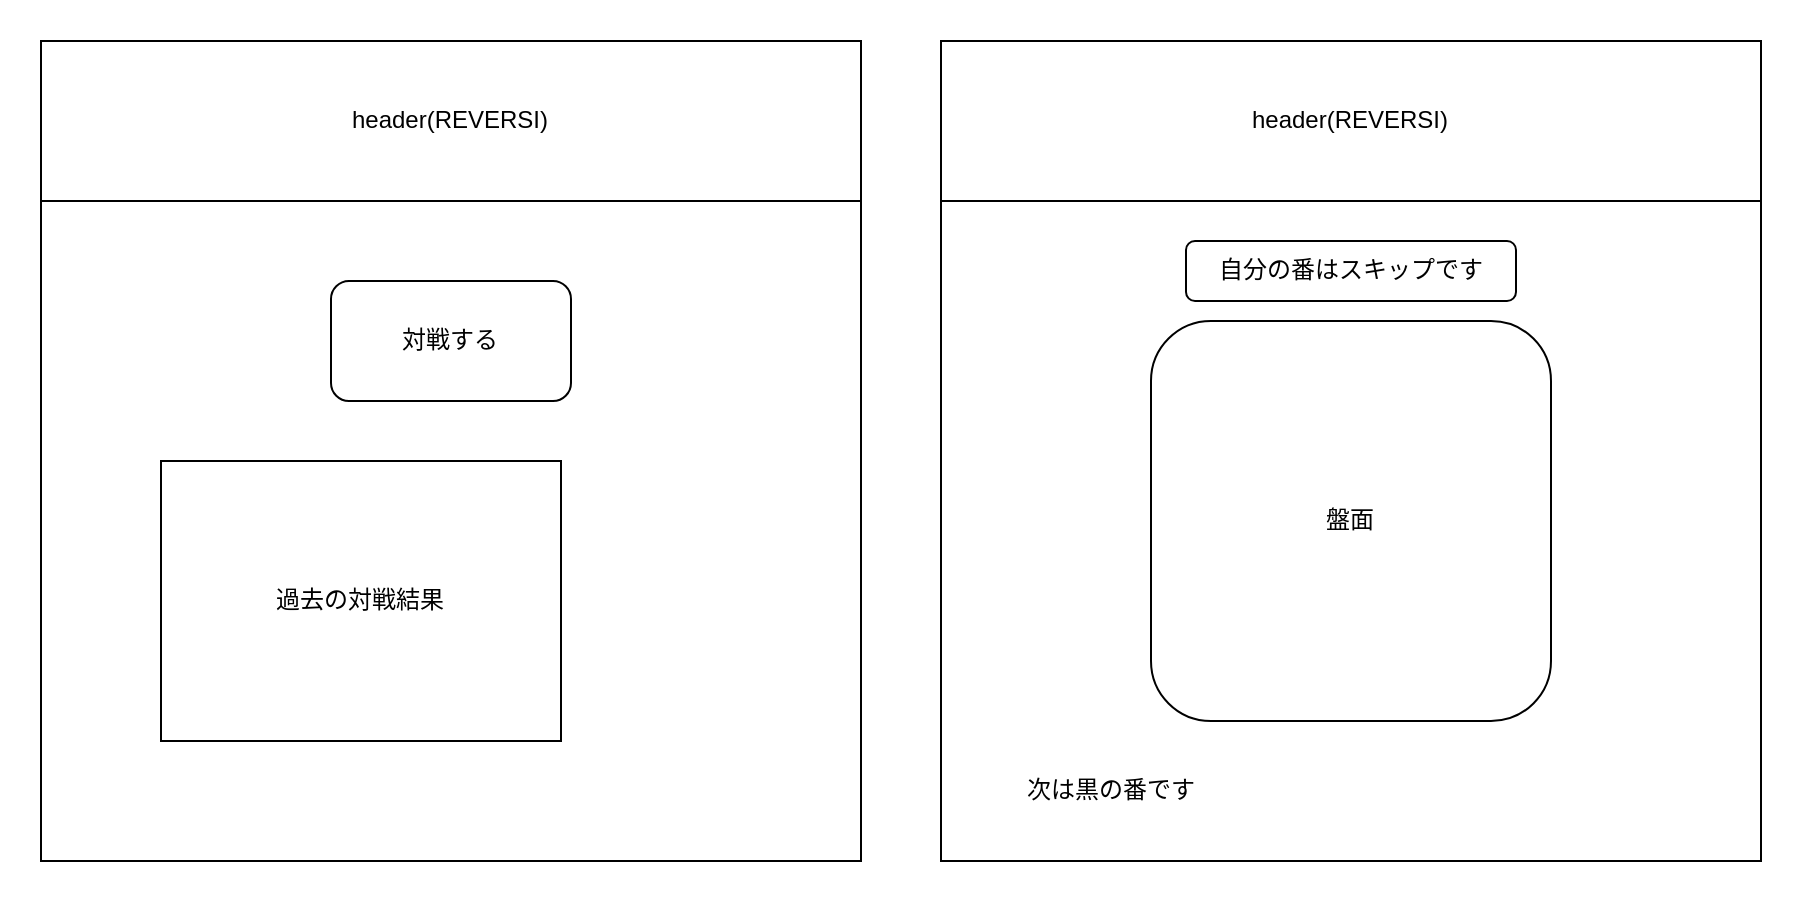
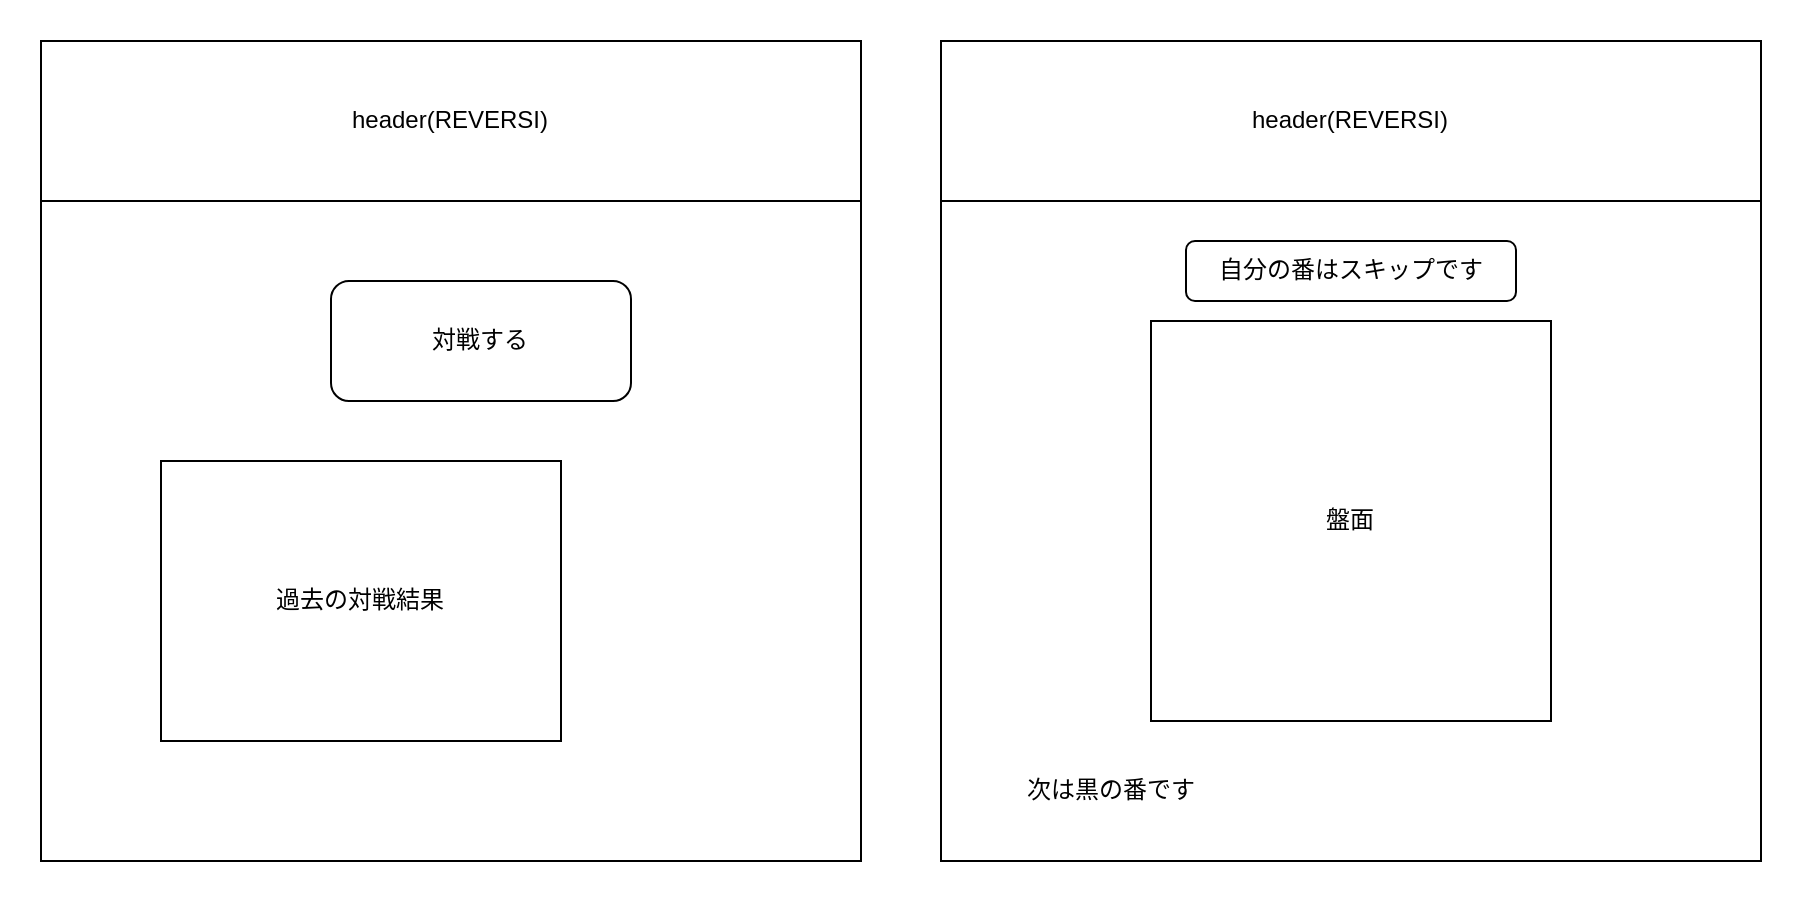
(451, 341) -> (481, 341)
(1351, 521) -> (1351, 521)
